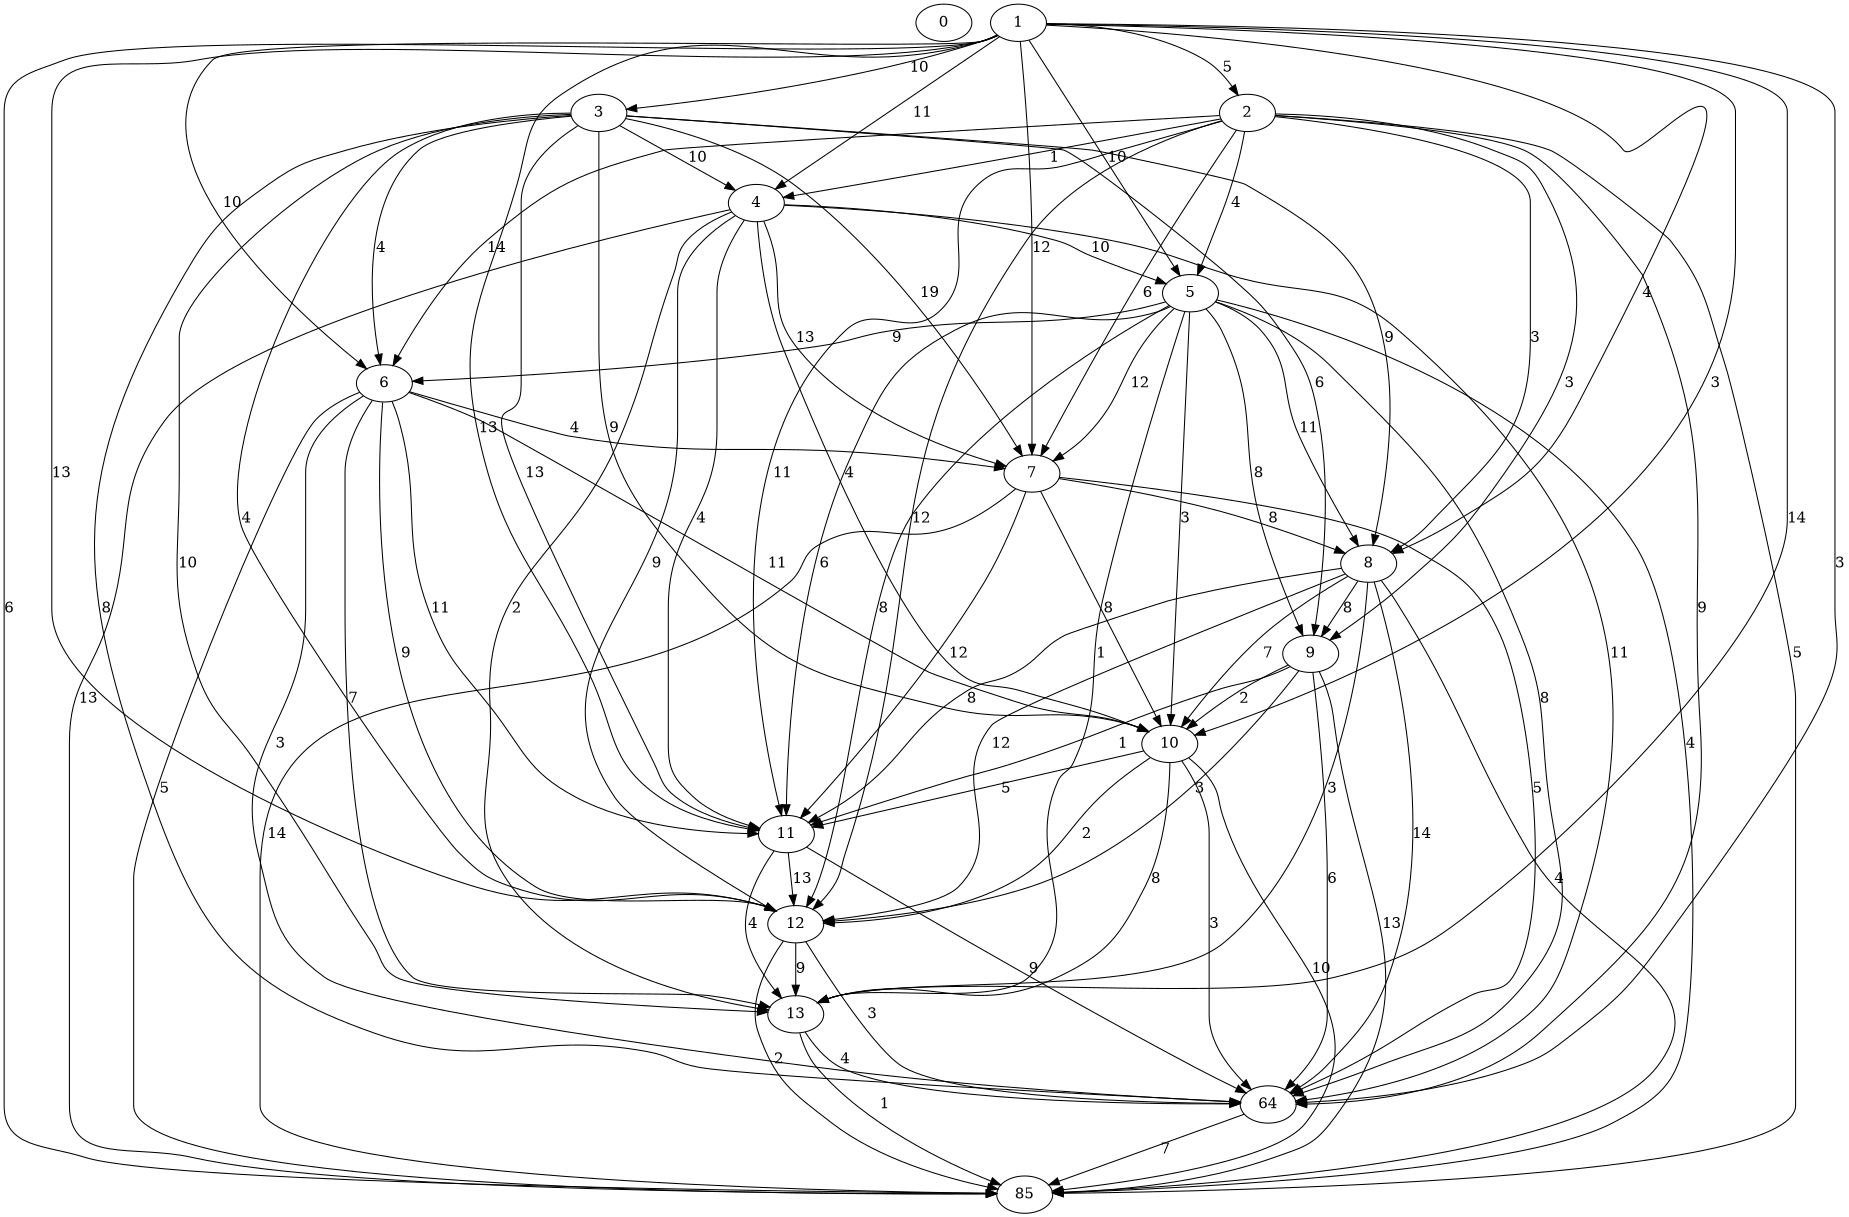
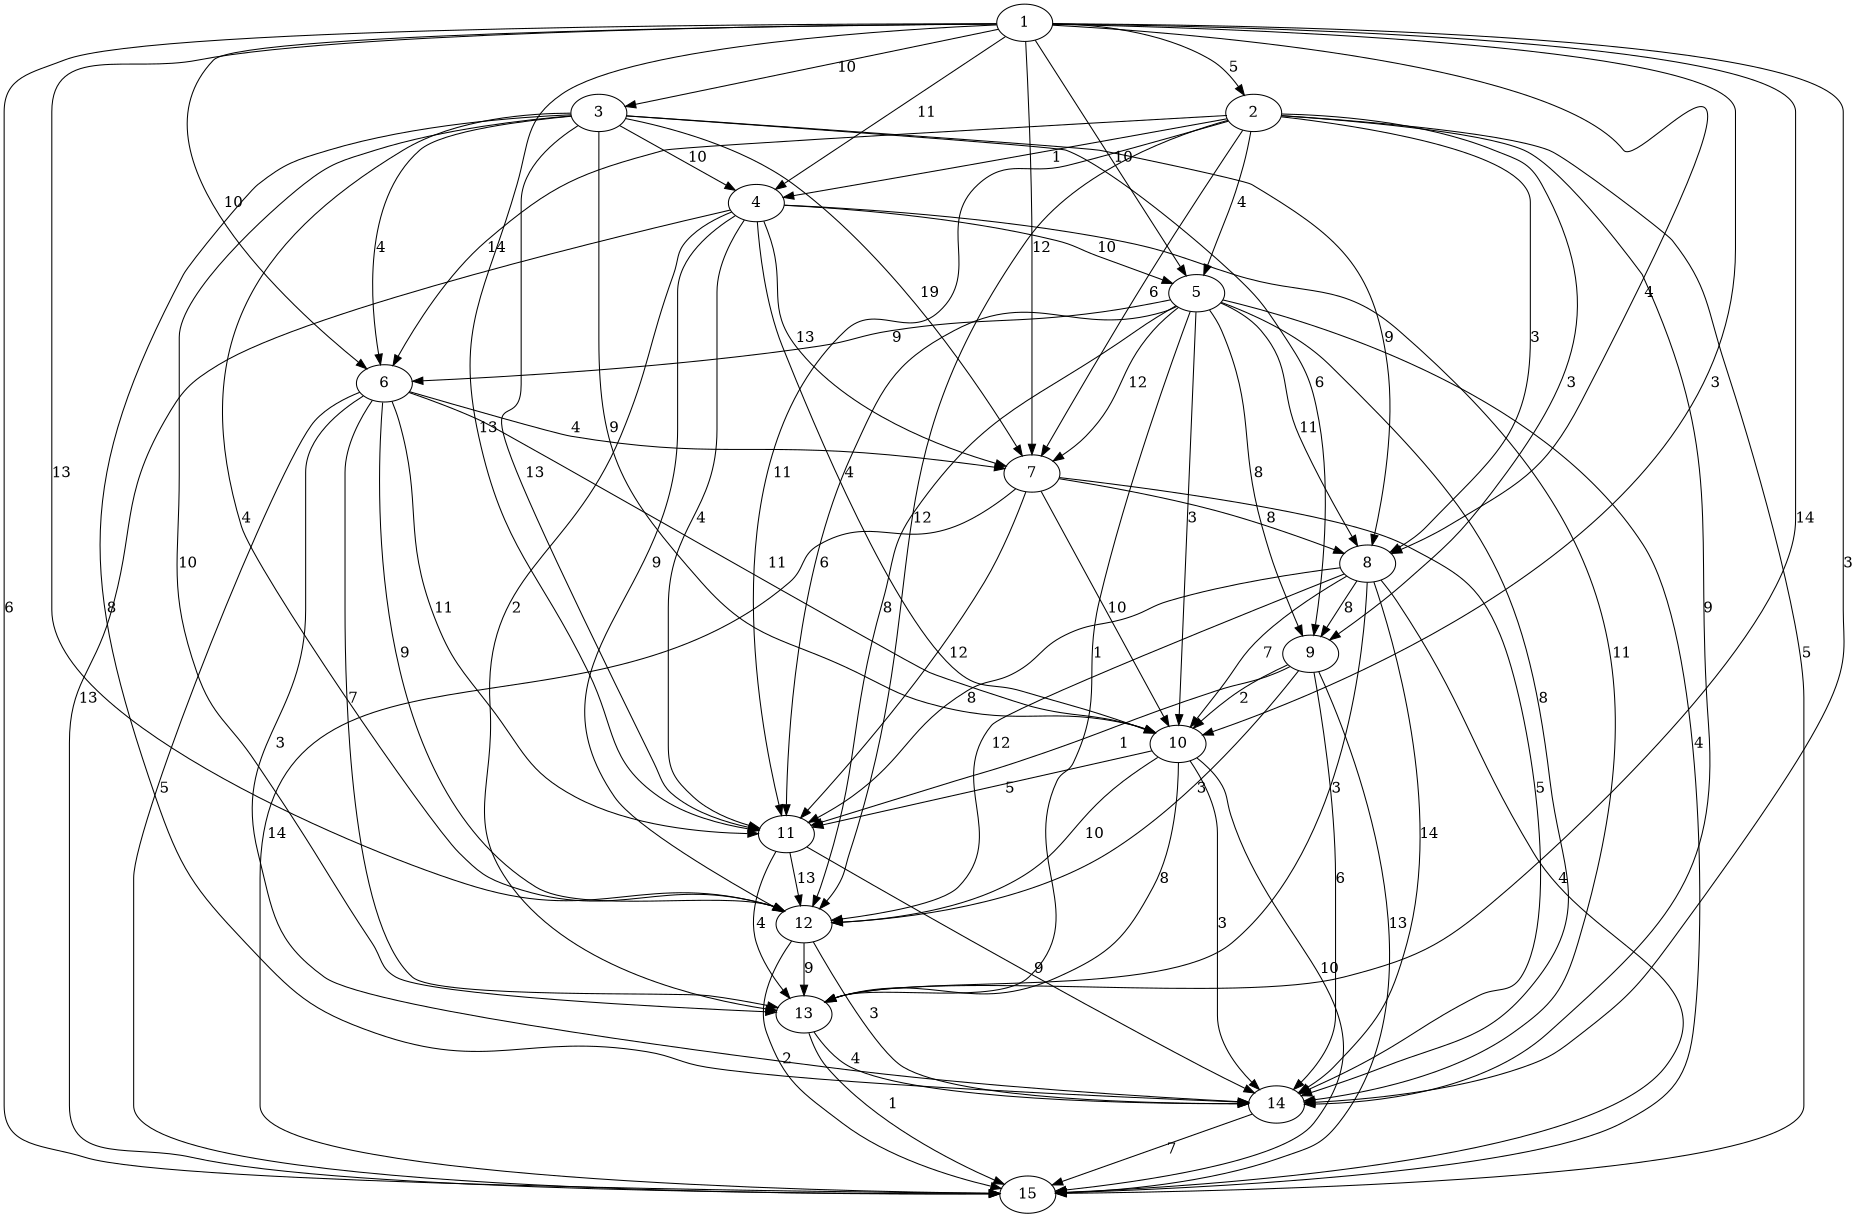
(944, 23) -> none
(1109, 609) -> (1117, 609)
(1087, 834) -> (1095, 834)
(1268, 1104) -> (1276, 1104)
(1025, 1195) -> (1028, 1195)
